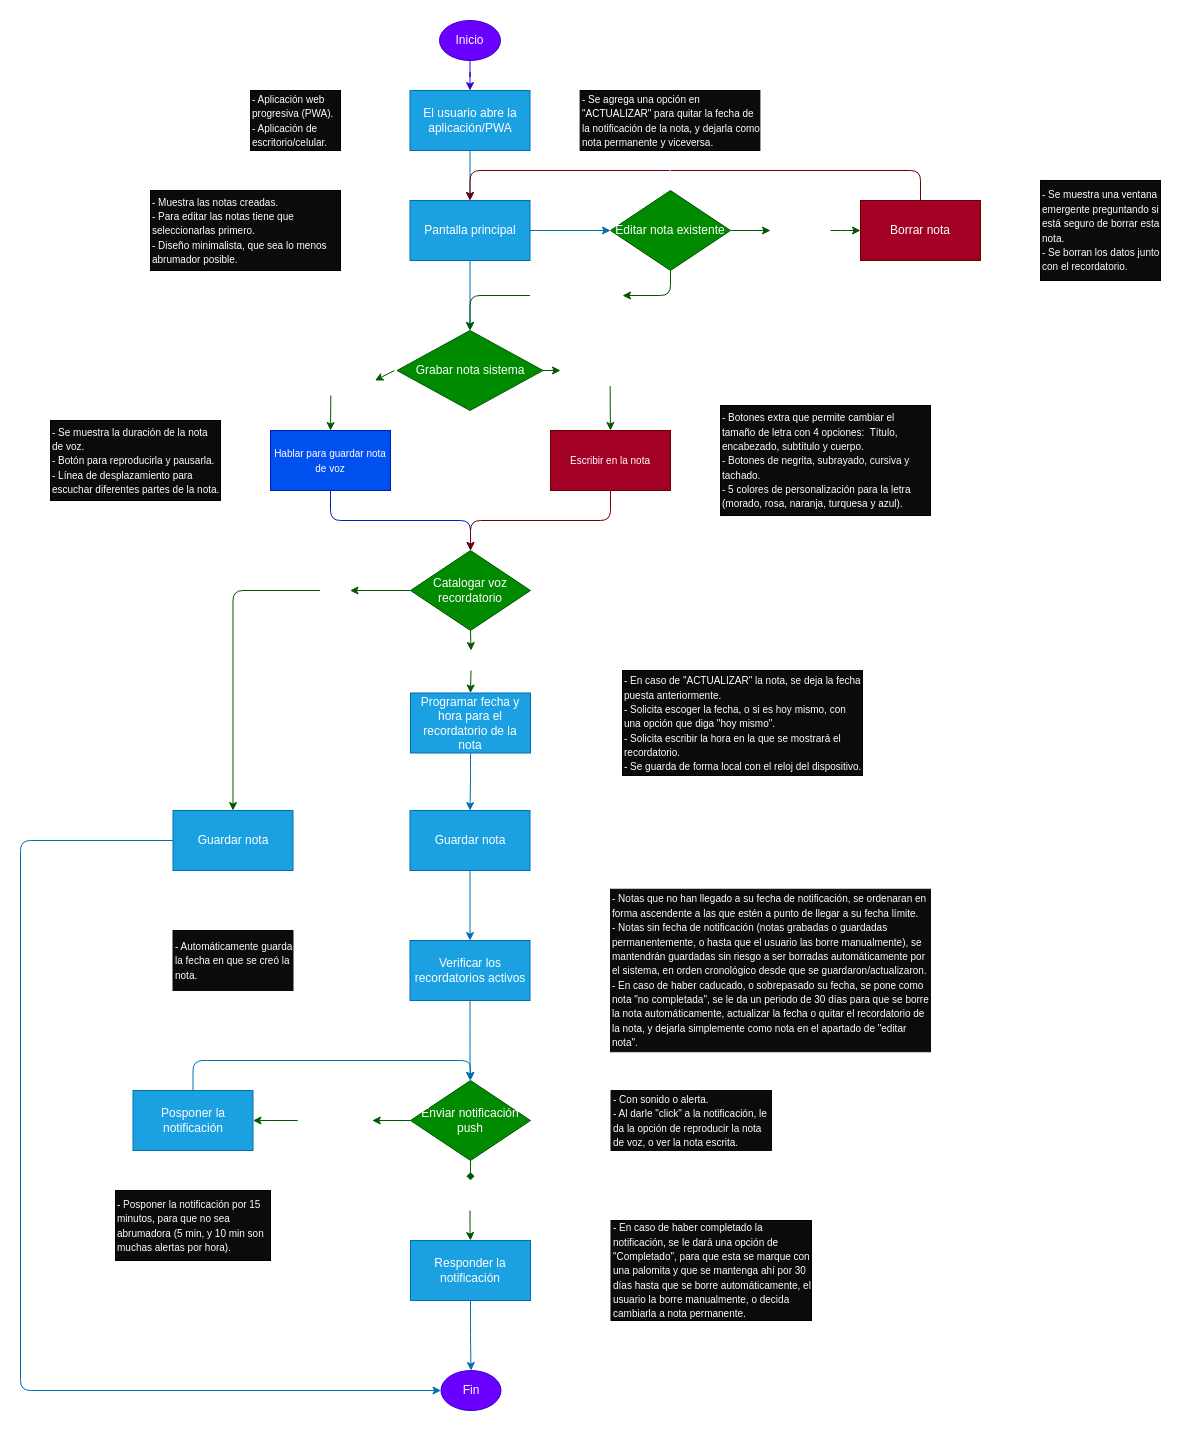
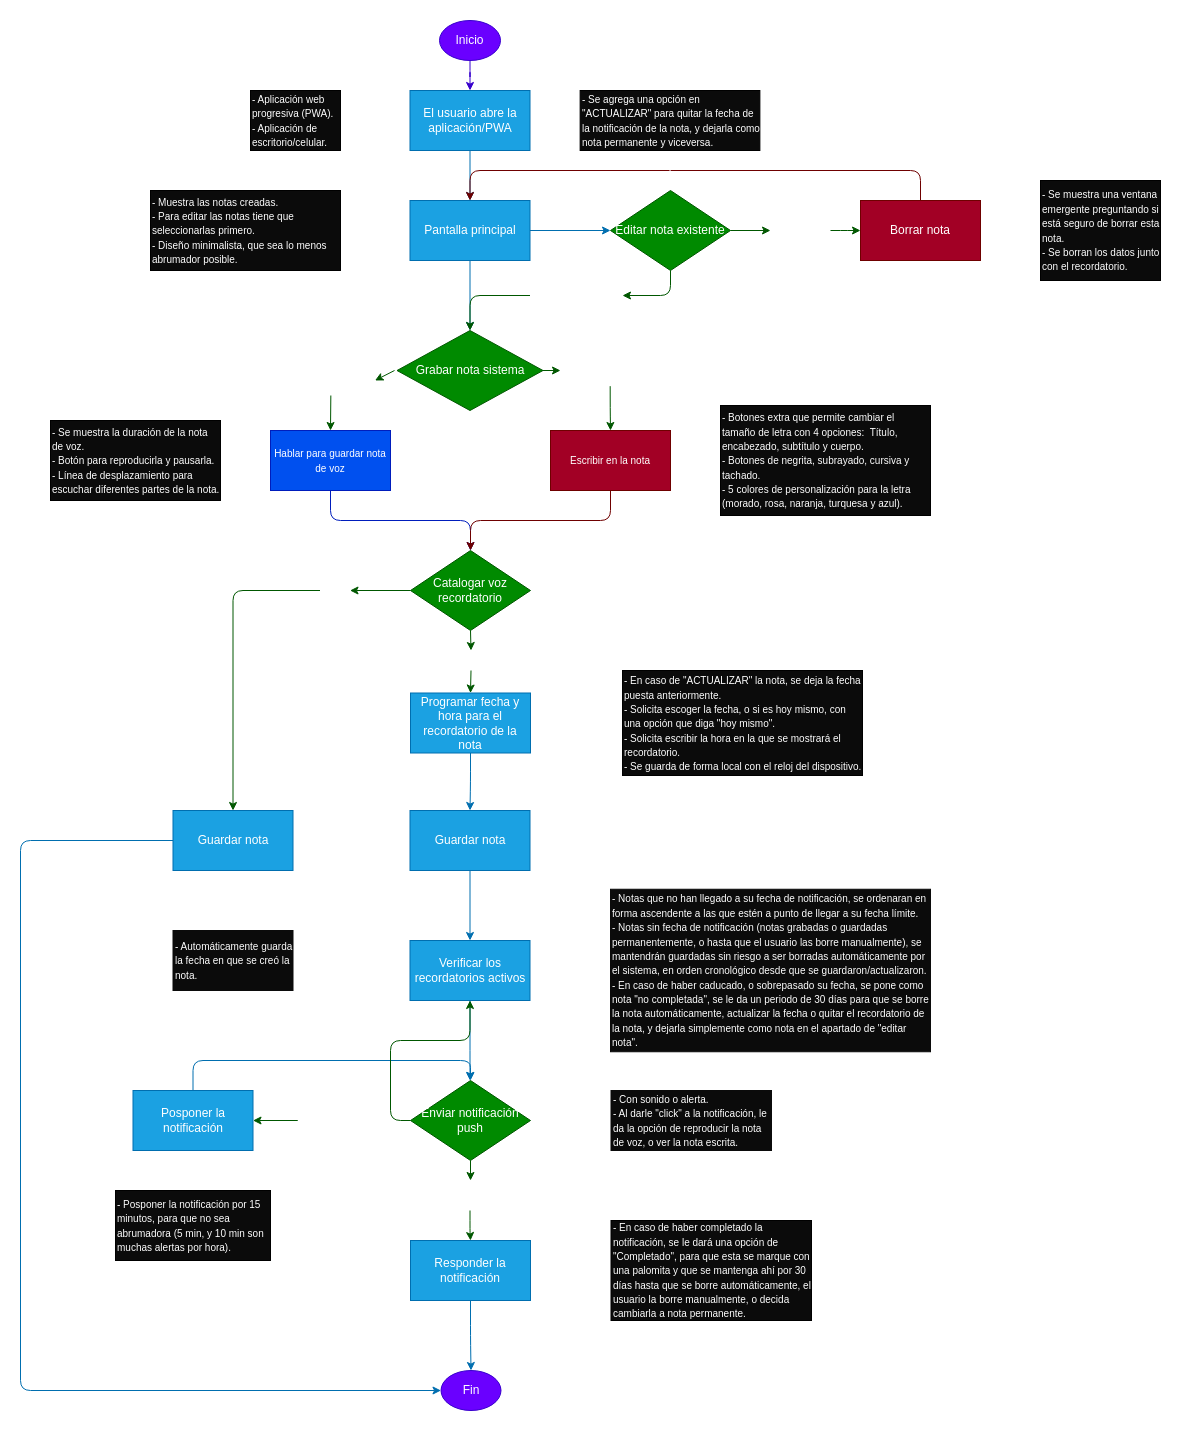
(389, 1121) -> (391, 1045)
(471, 1172) -> (471, 1172)
